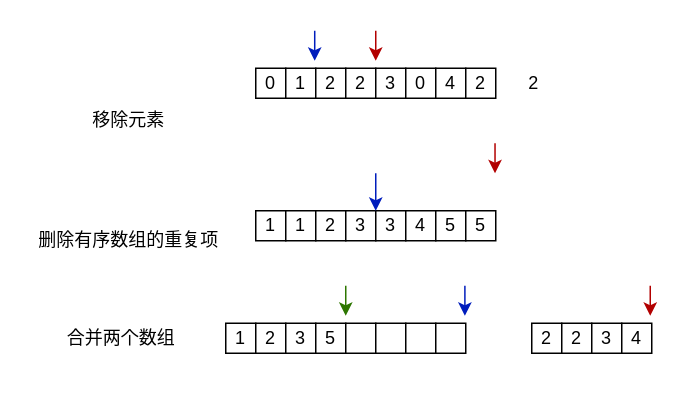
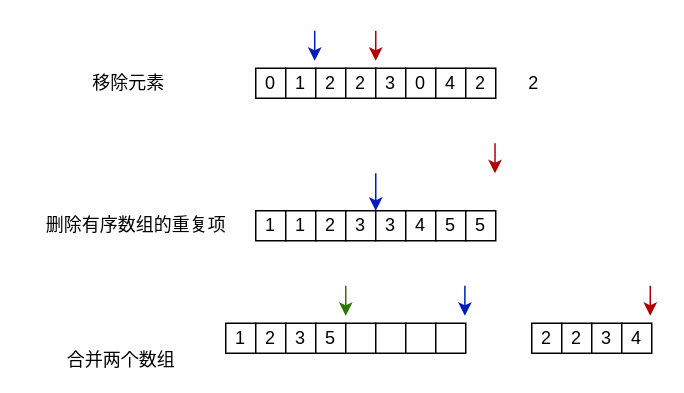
(128, 121) -> (128, 83)
(128, 241) -> (136, 226)
(121, 338) -> (121, 361)
